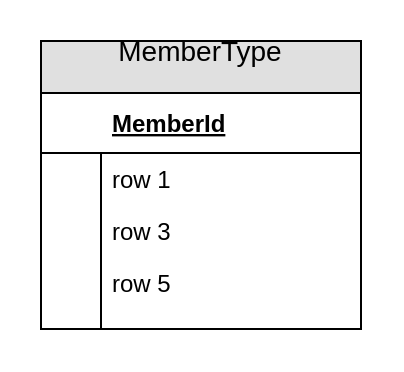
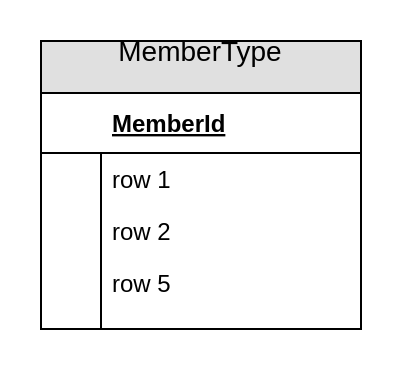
(142, 232) -> (142, 232)
